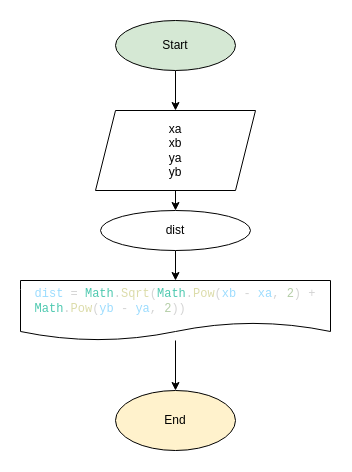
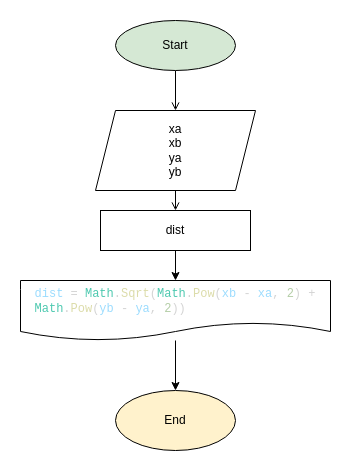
(176, 102) -> (176, 103)
(176, 202) -> (176, 203)
(176, 231) -> (176, 231)
